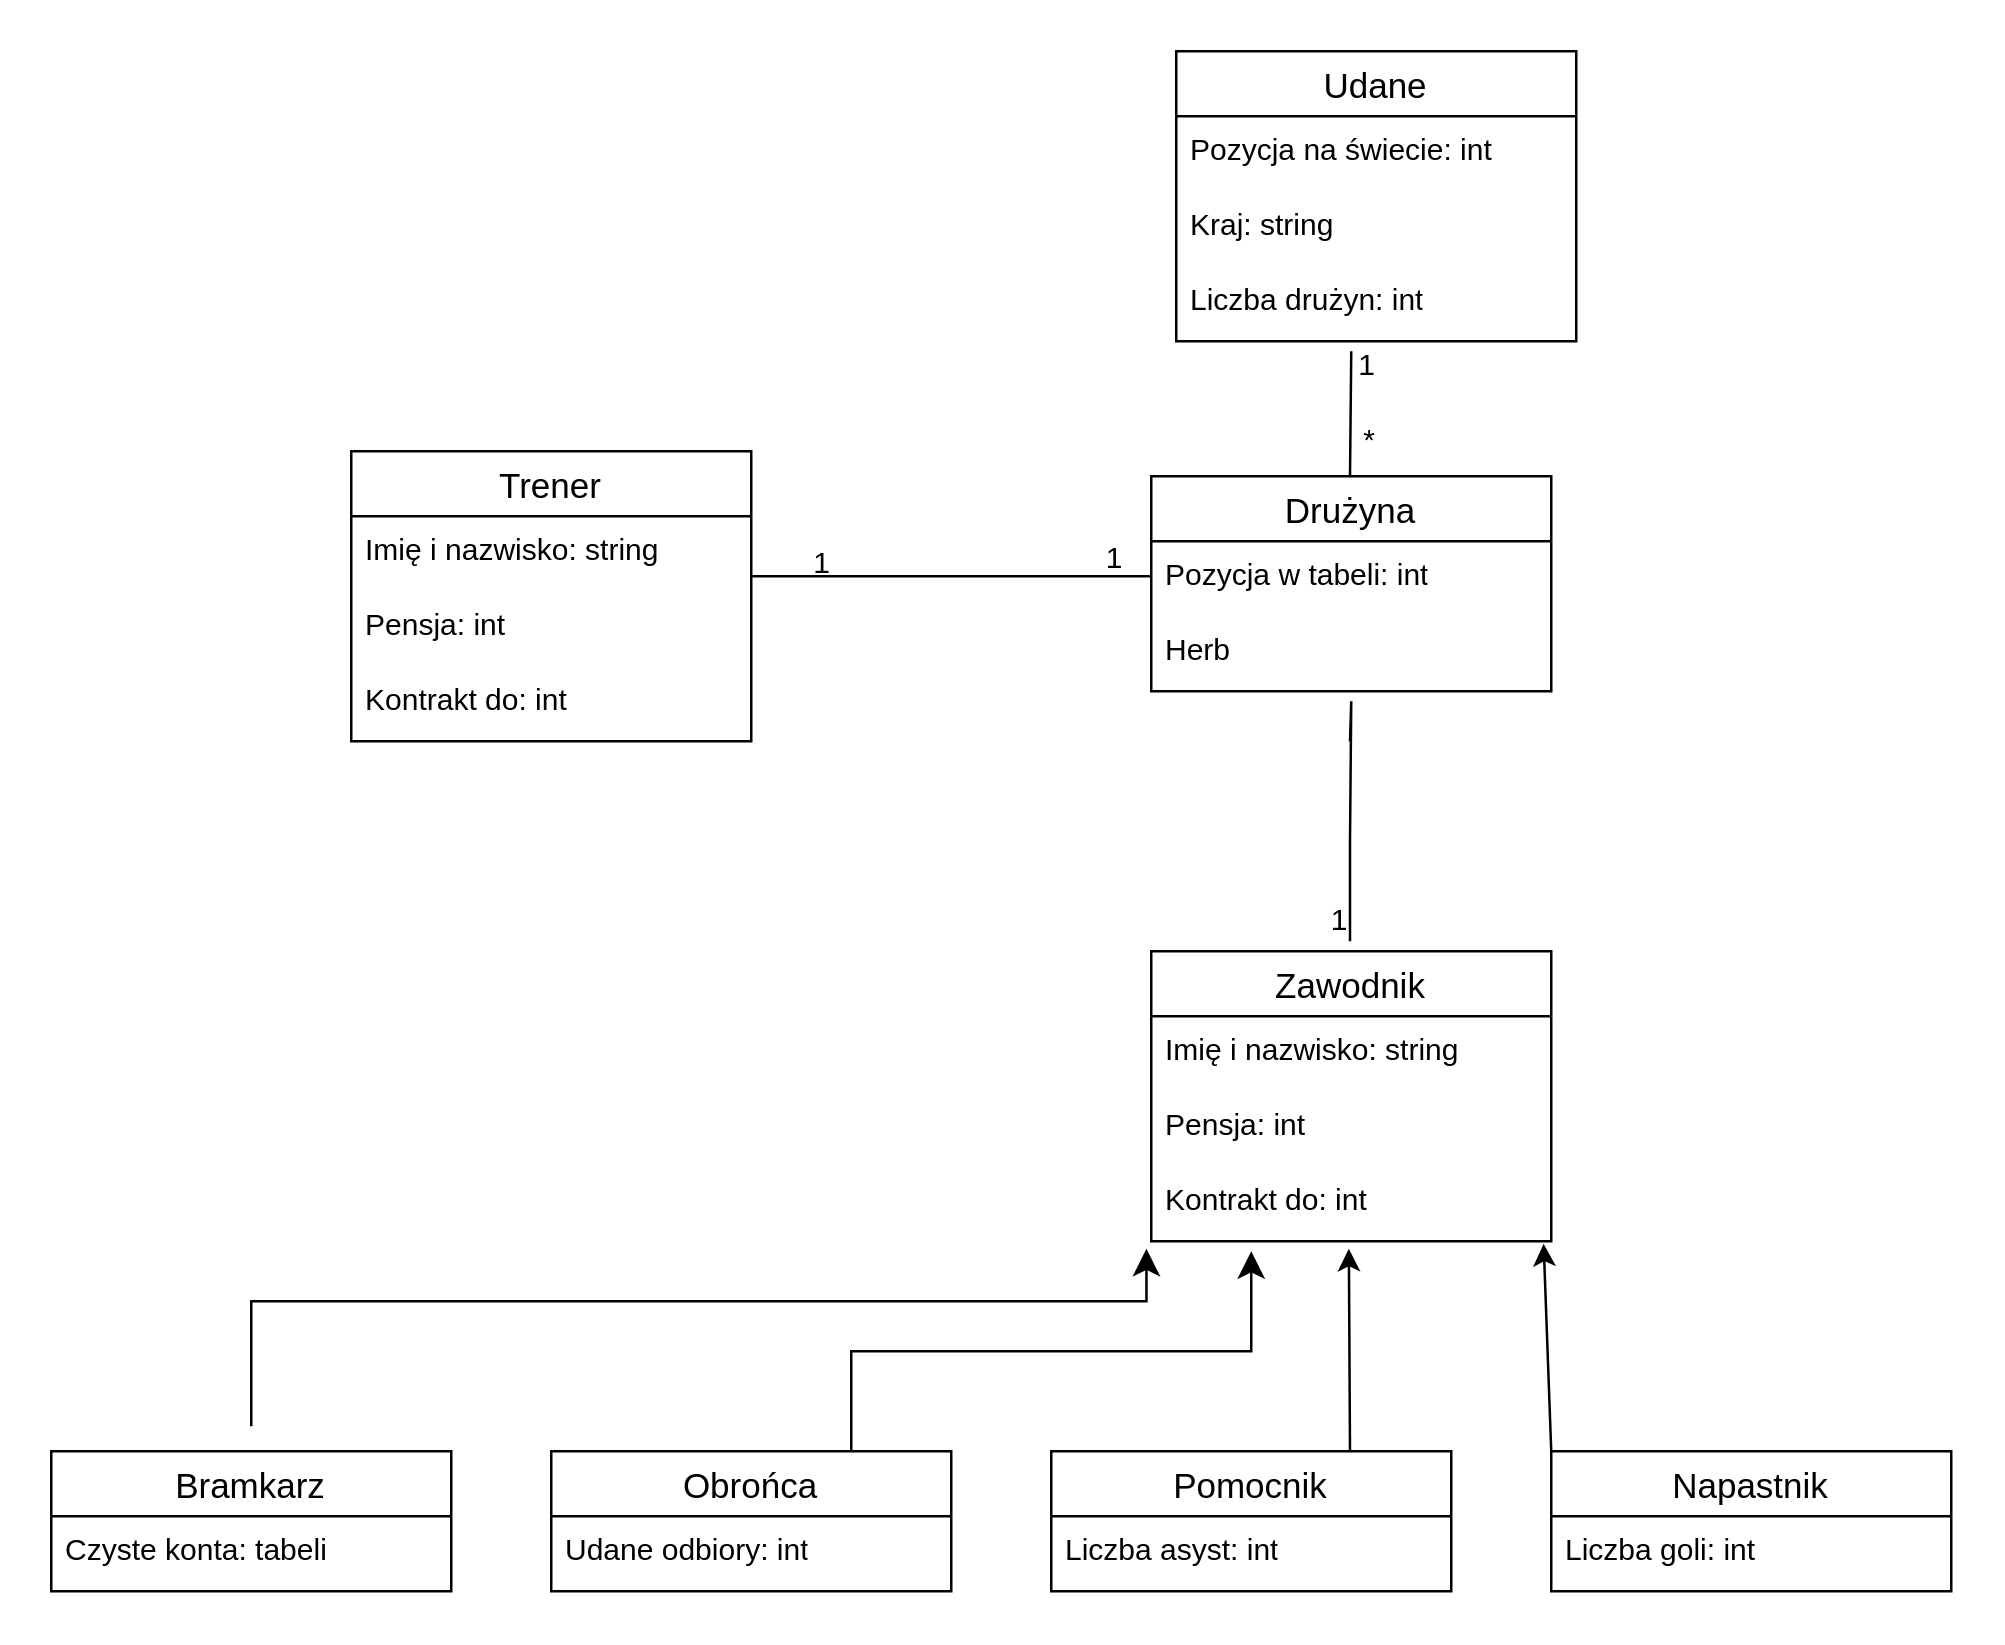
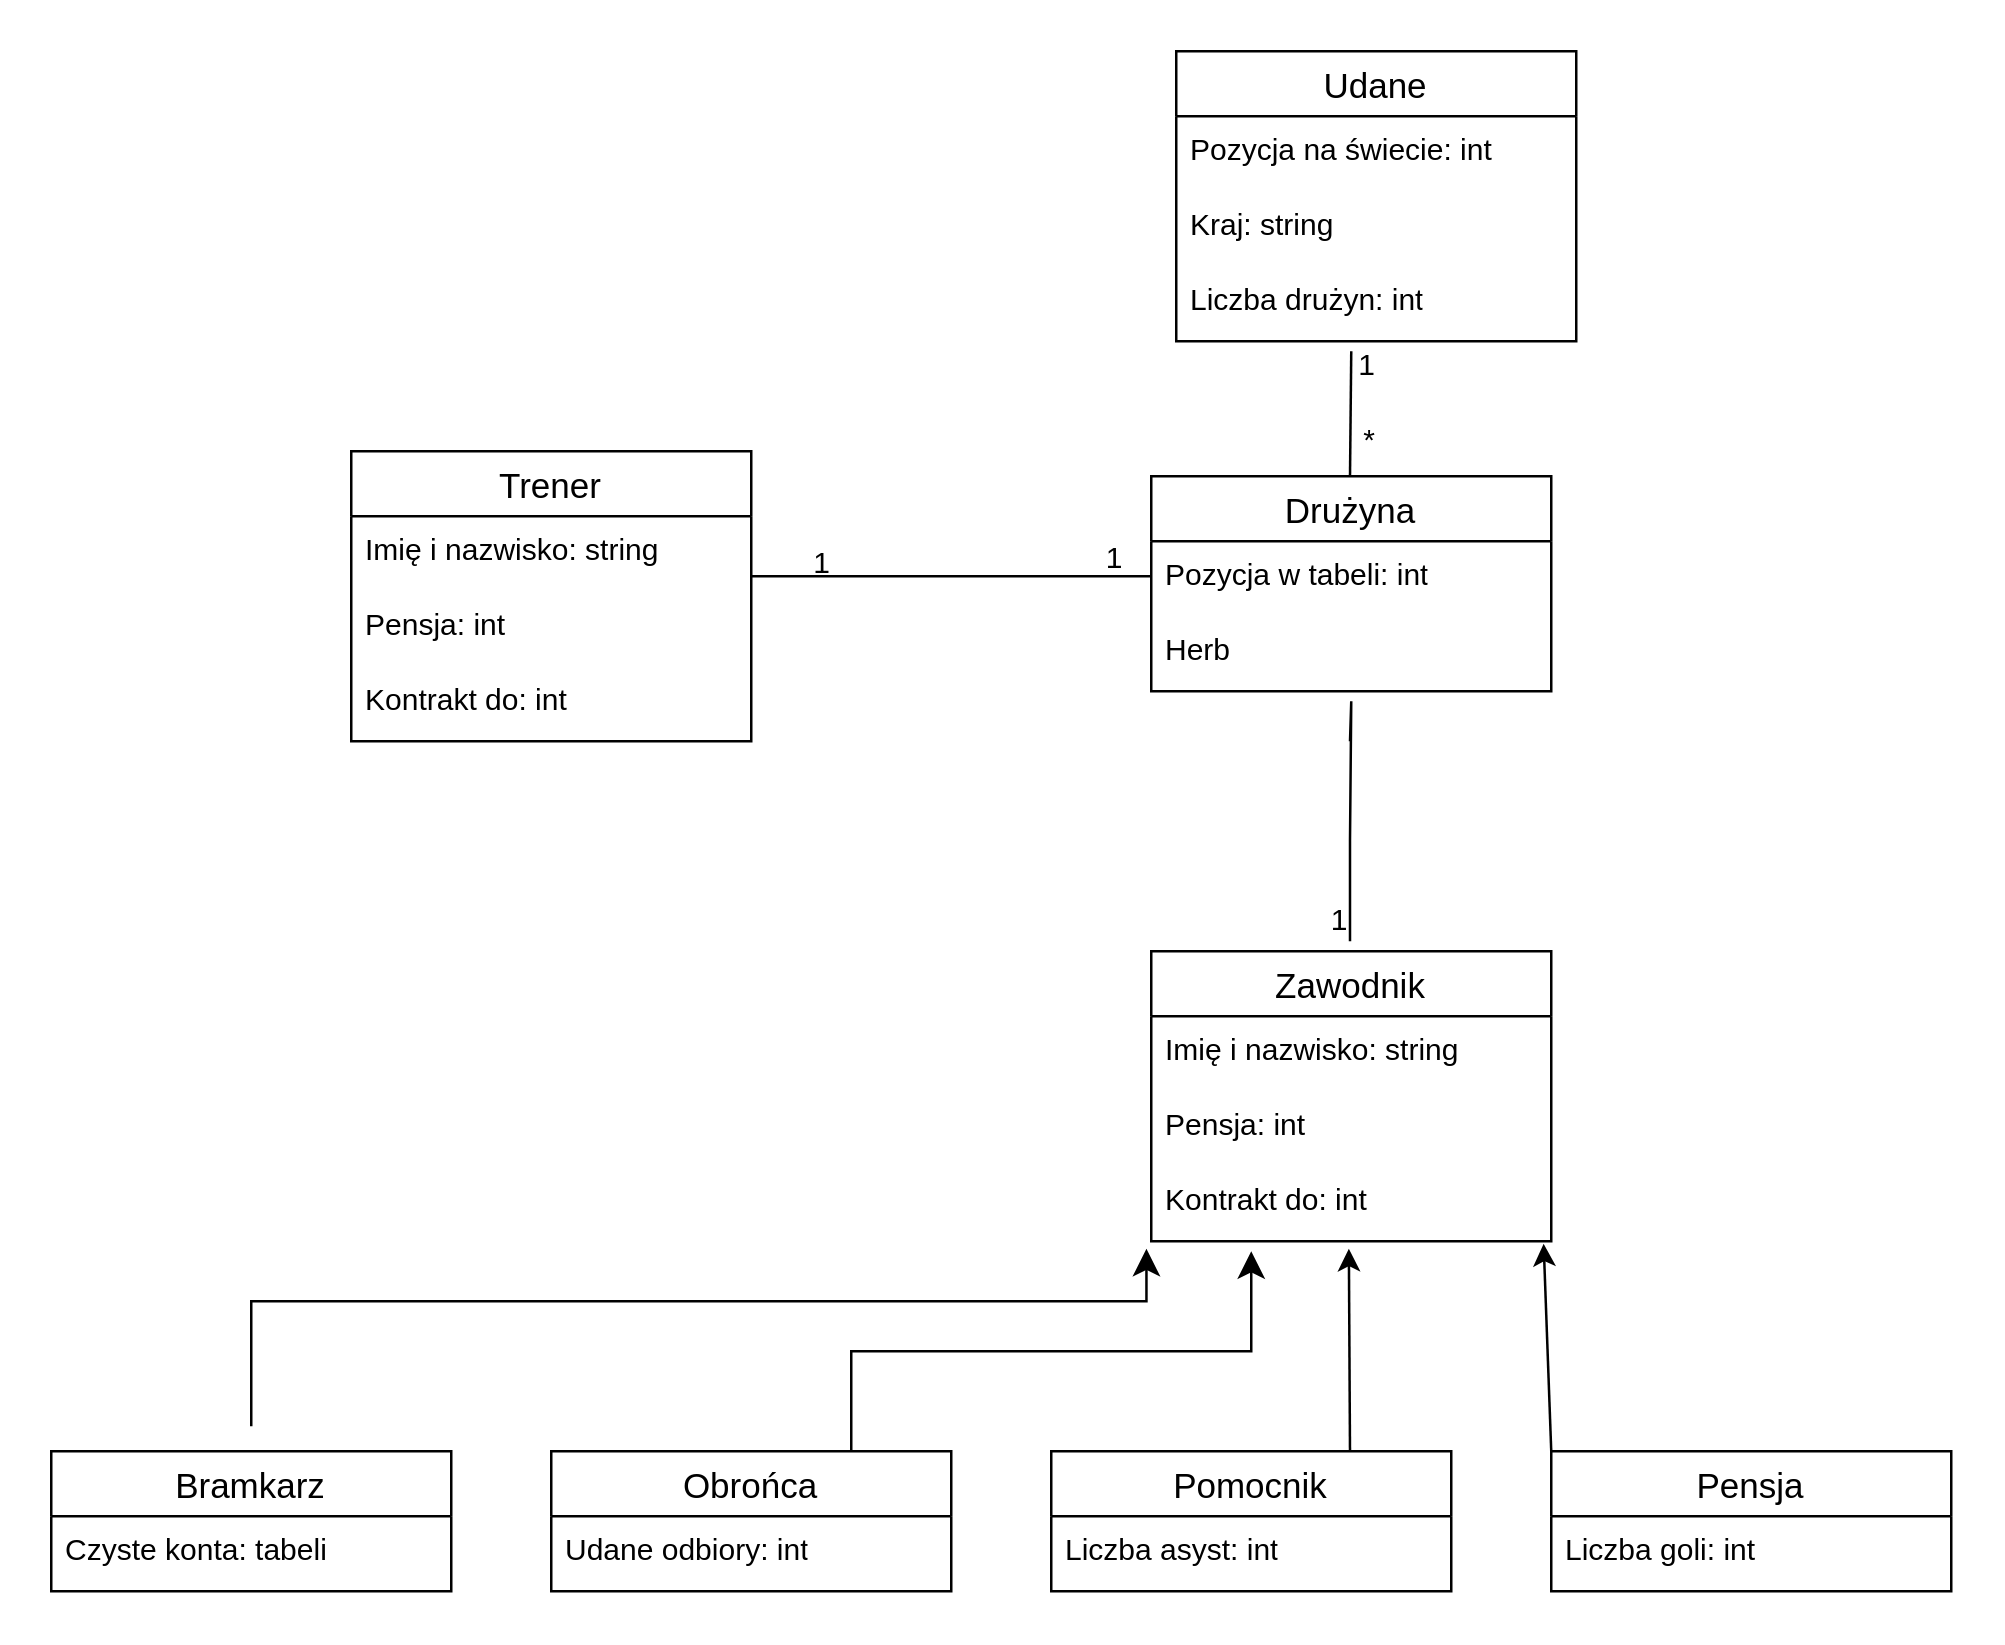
(1750, 1486) -> (1750, 1486)
